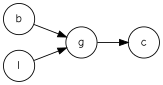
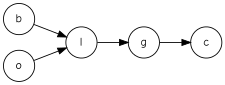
(46, 29) -> (46, 29)
none -> (19, 66)
